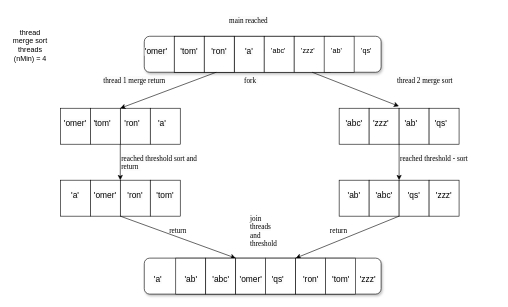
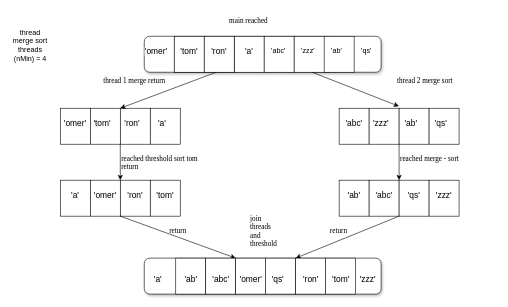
(257, 84) -> none
(445, 159) -> (438, 159)
(169, 163) -> (169, 163)
